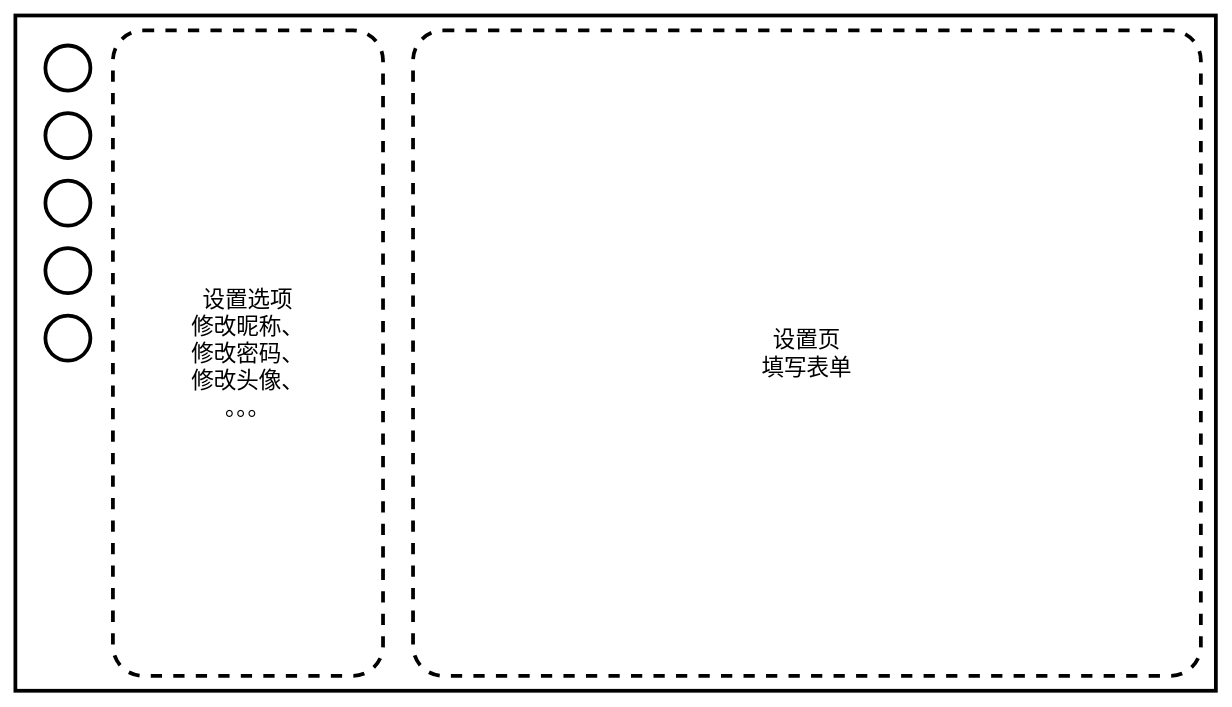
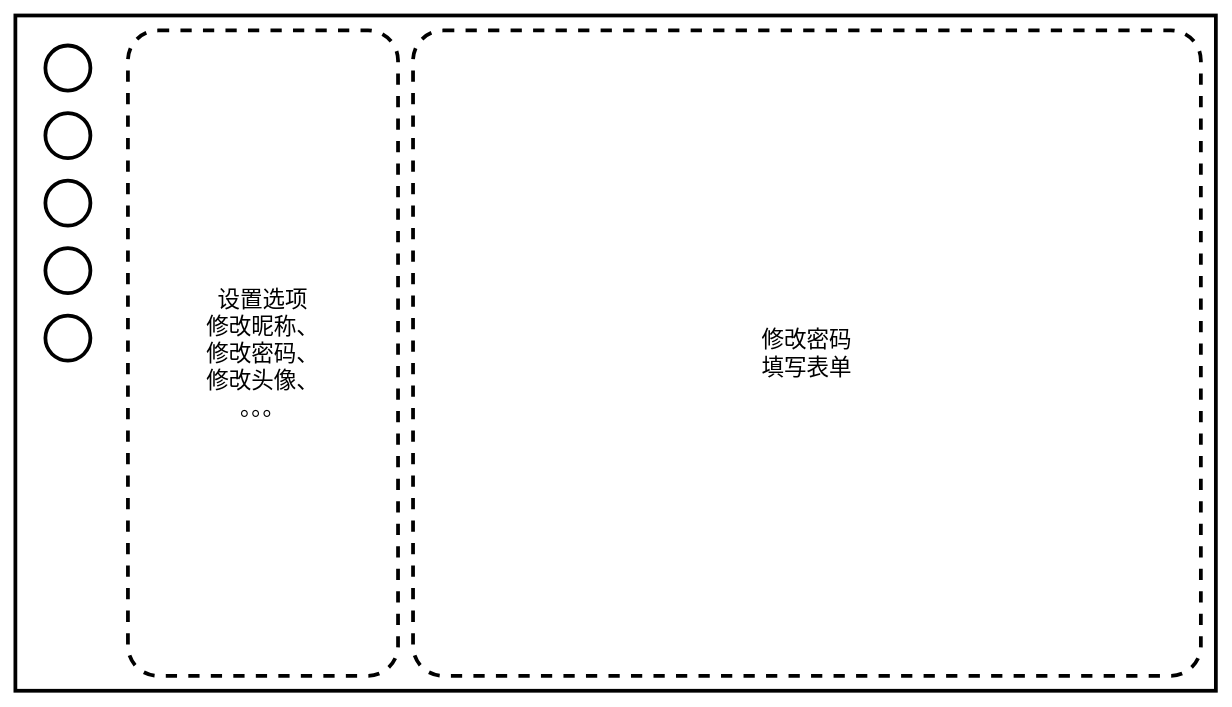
(248, 353) -> (263, 353)
(807, 353) -> (807, 353)
